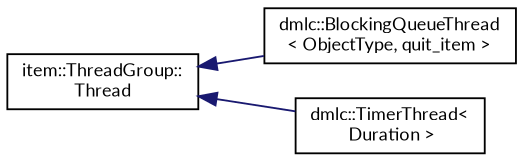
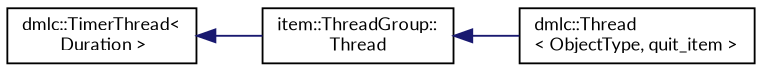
(390, 36) -> (637, 36)
(256, 105) -> (239, 36)
